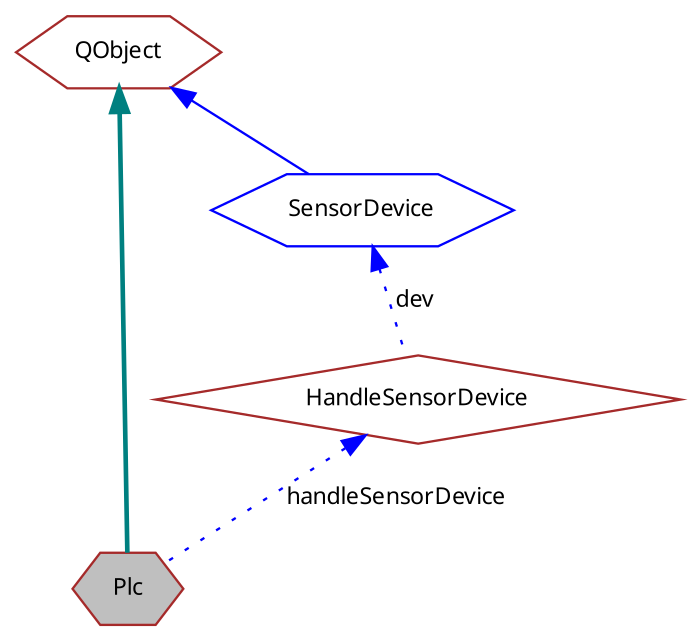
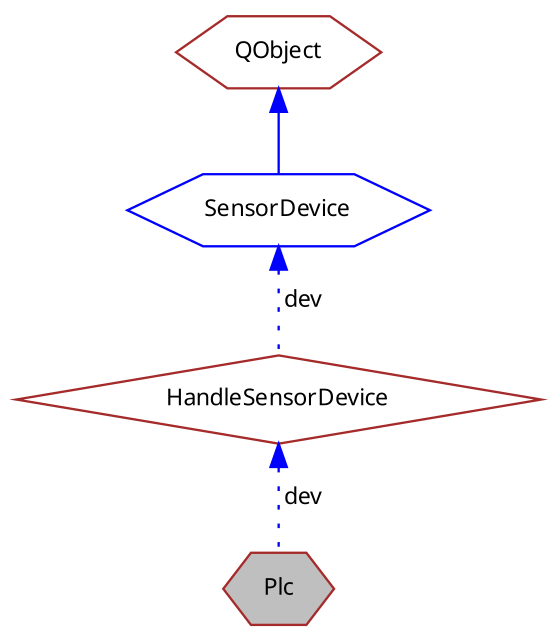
(123, 332) -> none
(394, 498) -> (301, 498)
